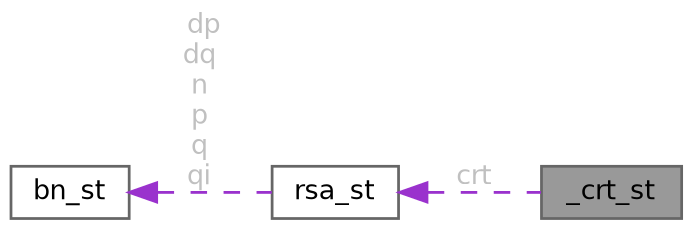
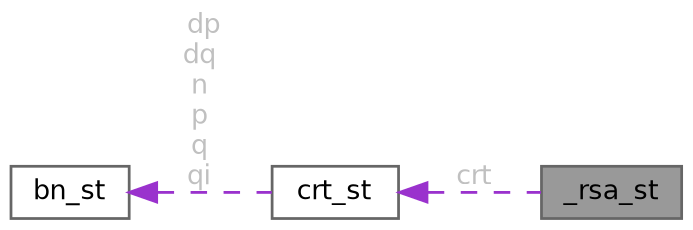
(335, 192) -> (335, 192)
(612, 192) -> (612, 192)
